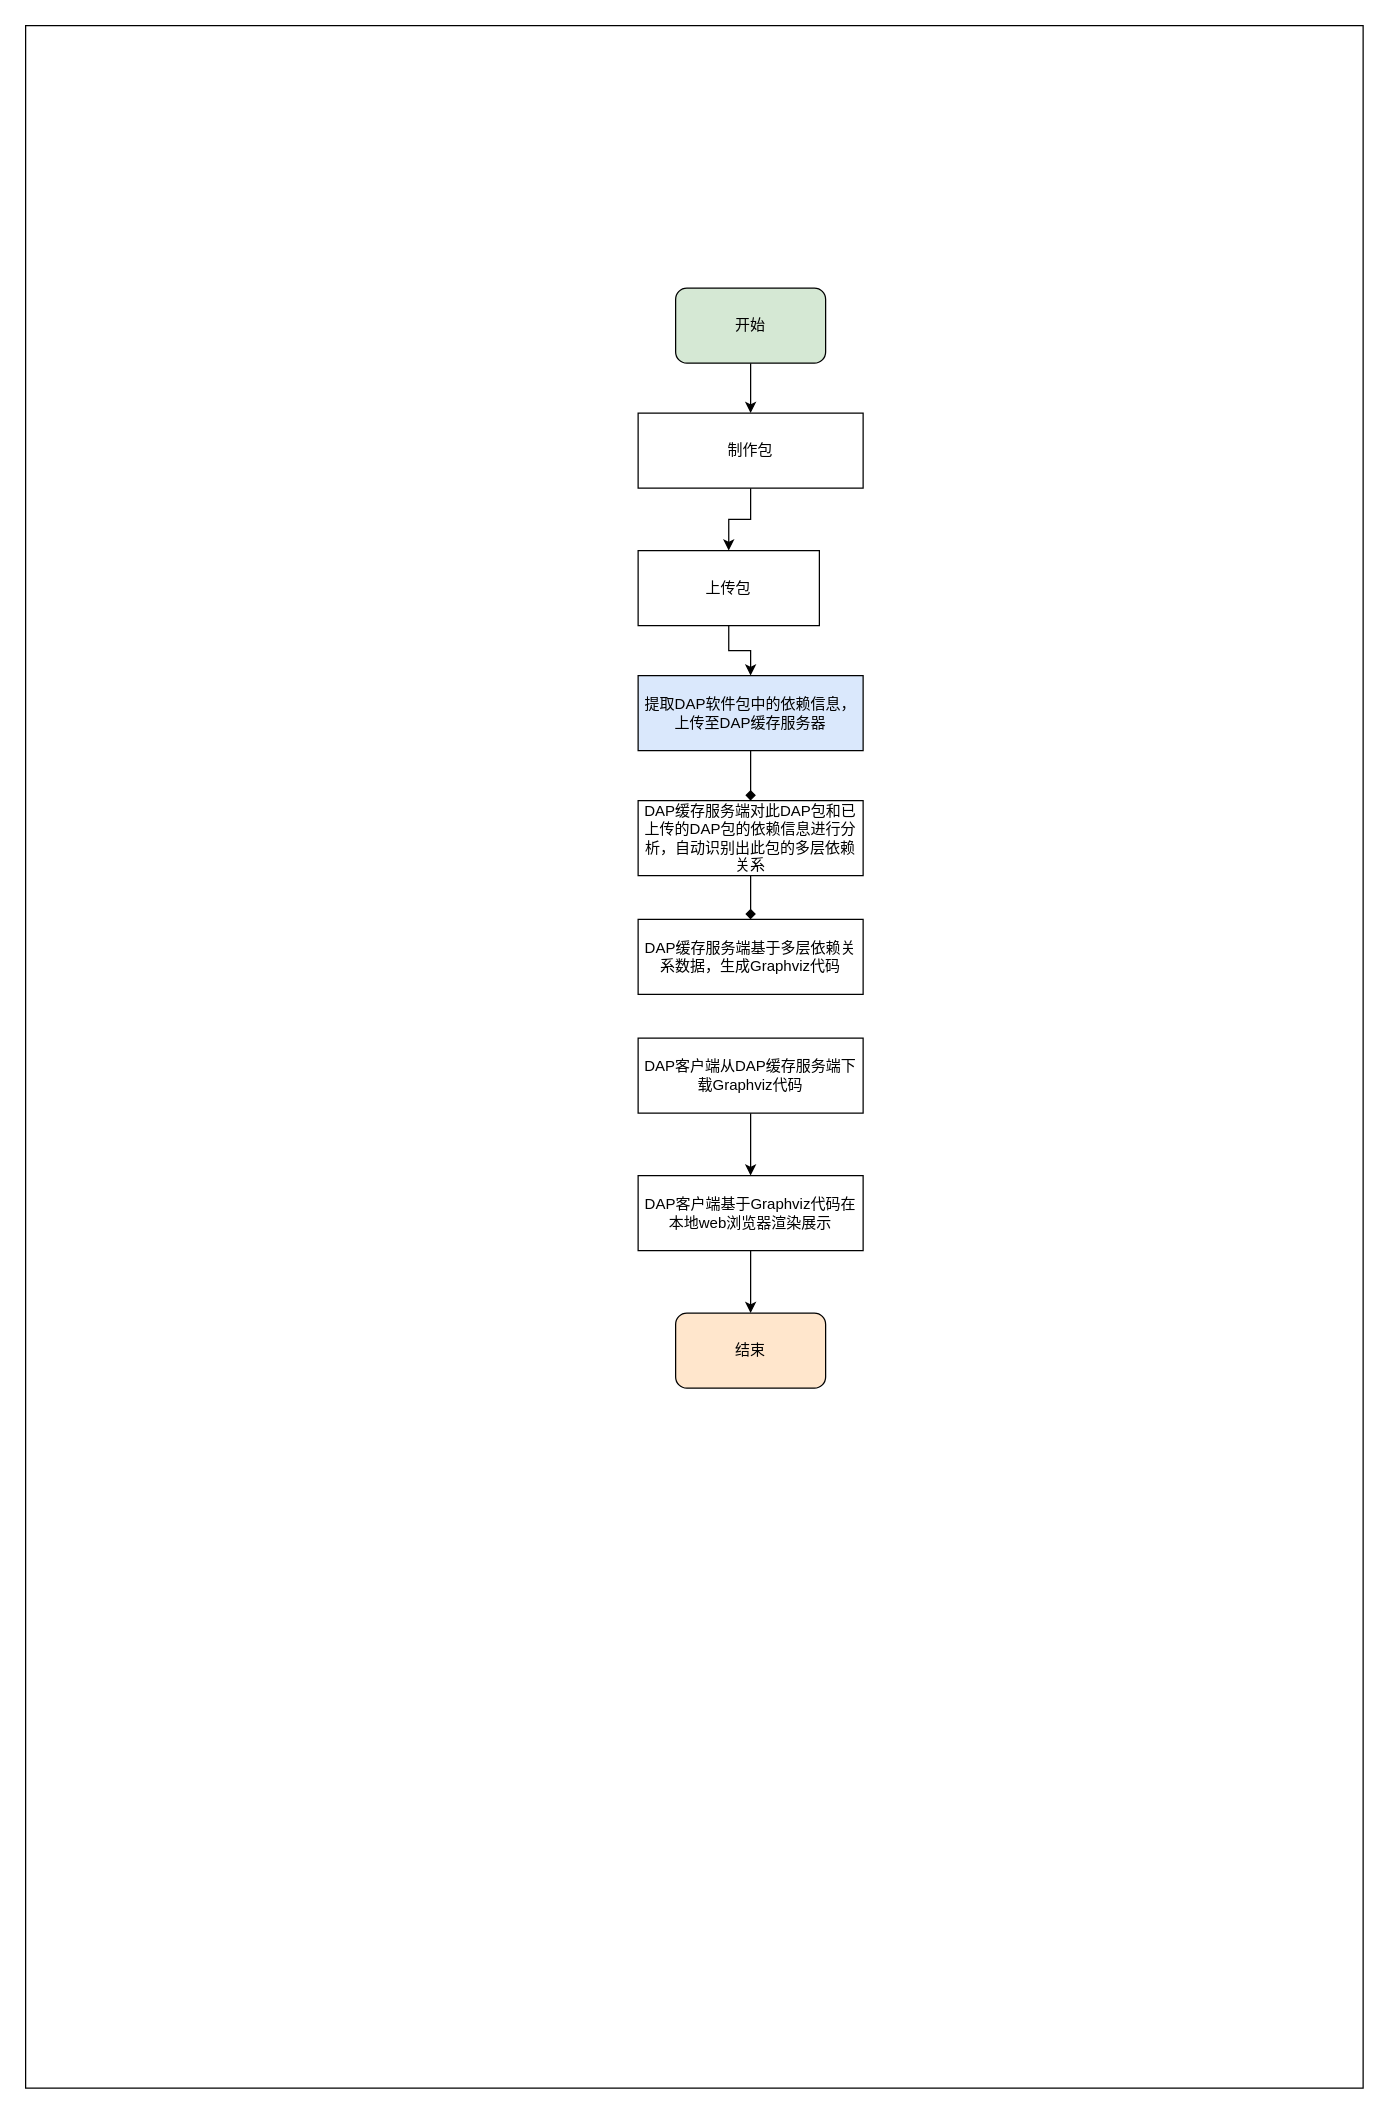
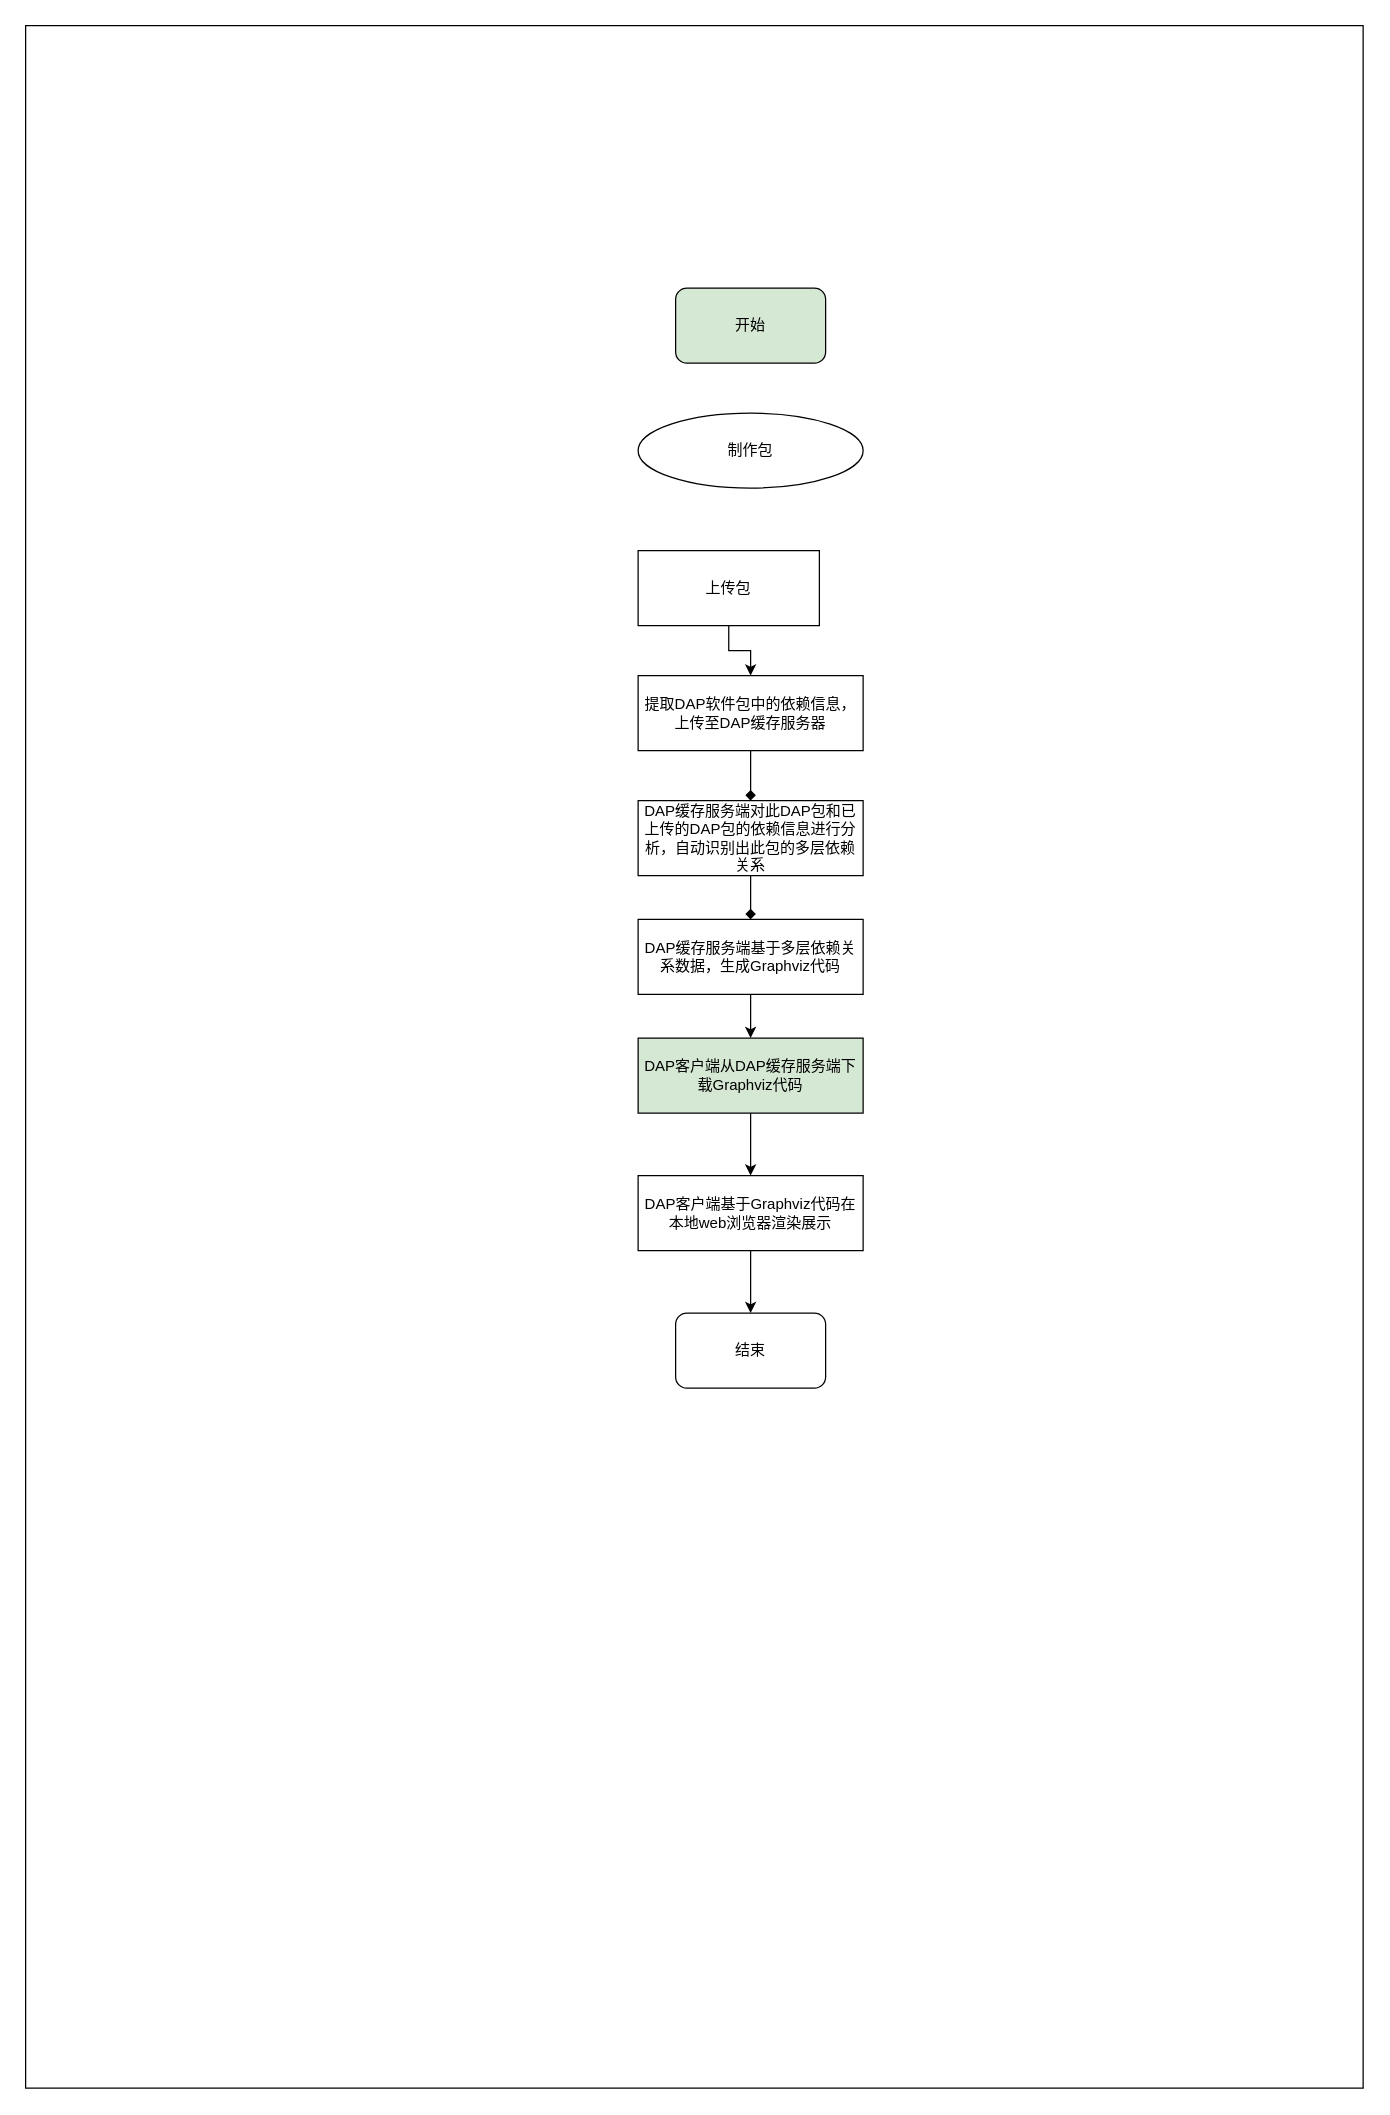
(751, 384) -> none
(751, 451) -> (751, 451)
(744, 519) -> none
(751, 713) -> (751, 713)
none -> (751, 1018)
(751, 1076) -> (751, 1076)
(751, 1351) -> (751, 1351)
